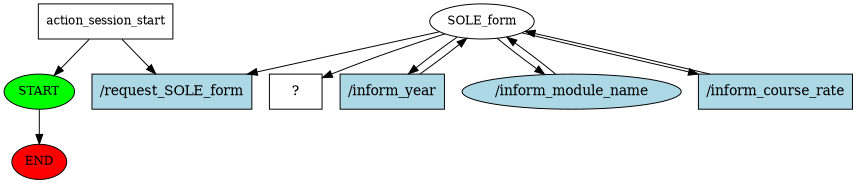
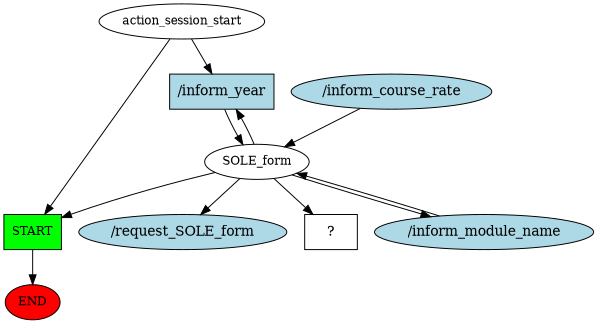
(106, 21) -> (182, 21)
(135, 53) -> (199, 52)
(605, 53) -> (143, 192)
(39, 92) -> (33, 232)
(172, 92) -> (183, 232)
(775, 92) -> (391, 92)
